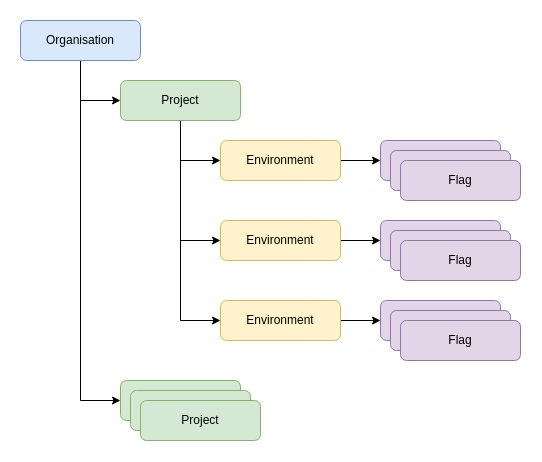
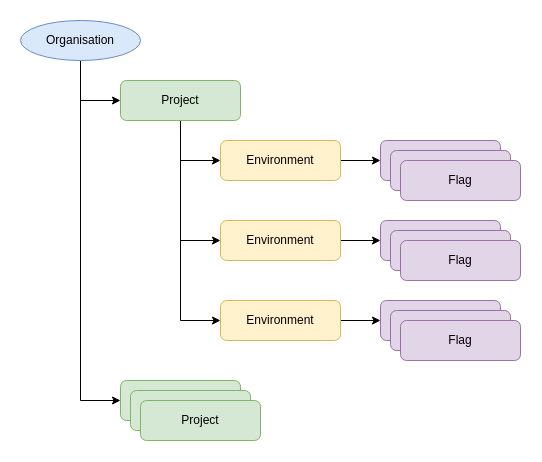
(81, 41) -> (81, 41)
